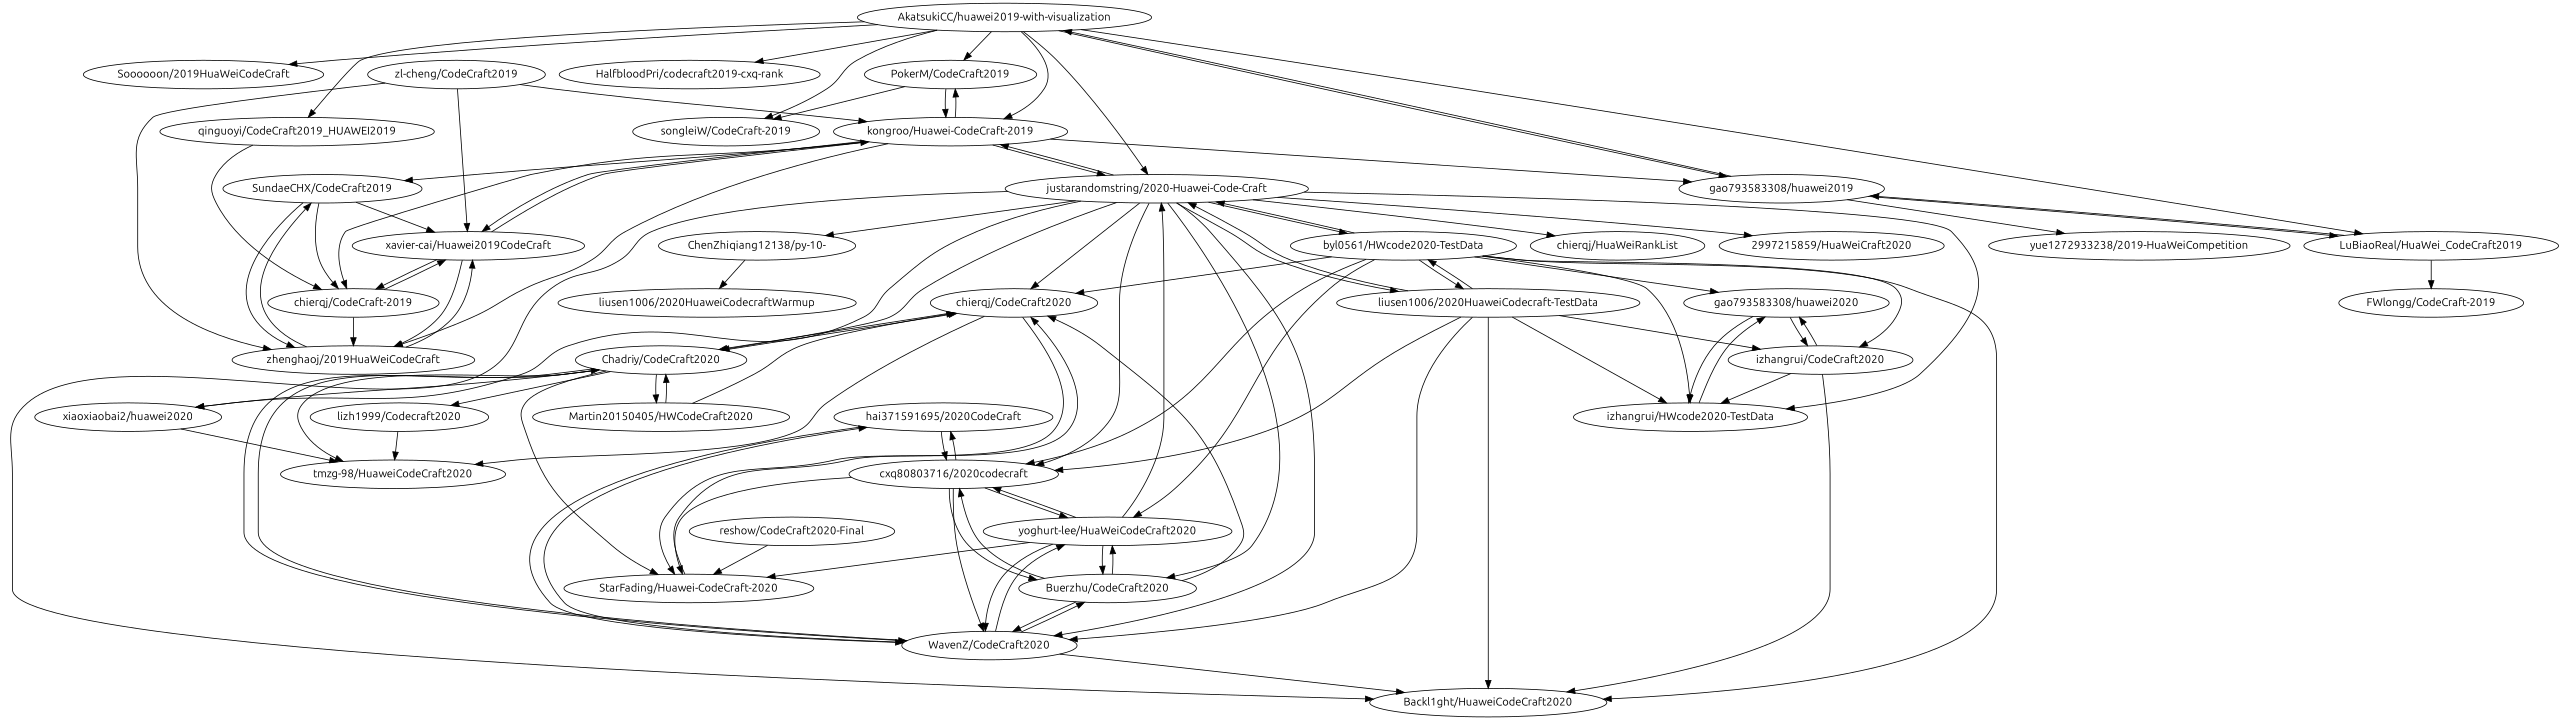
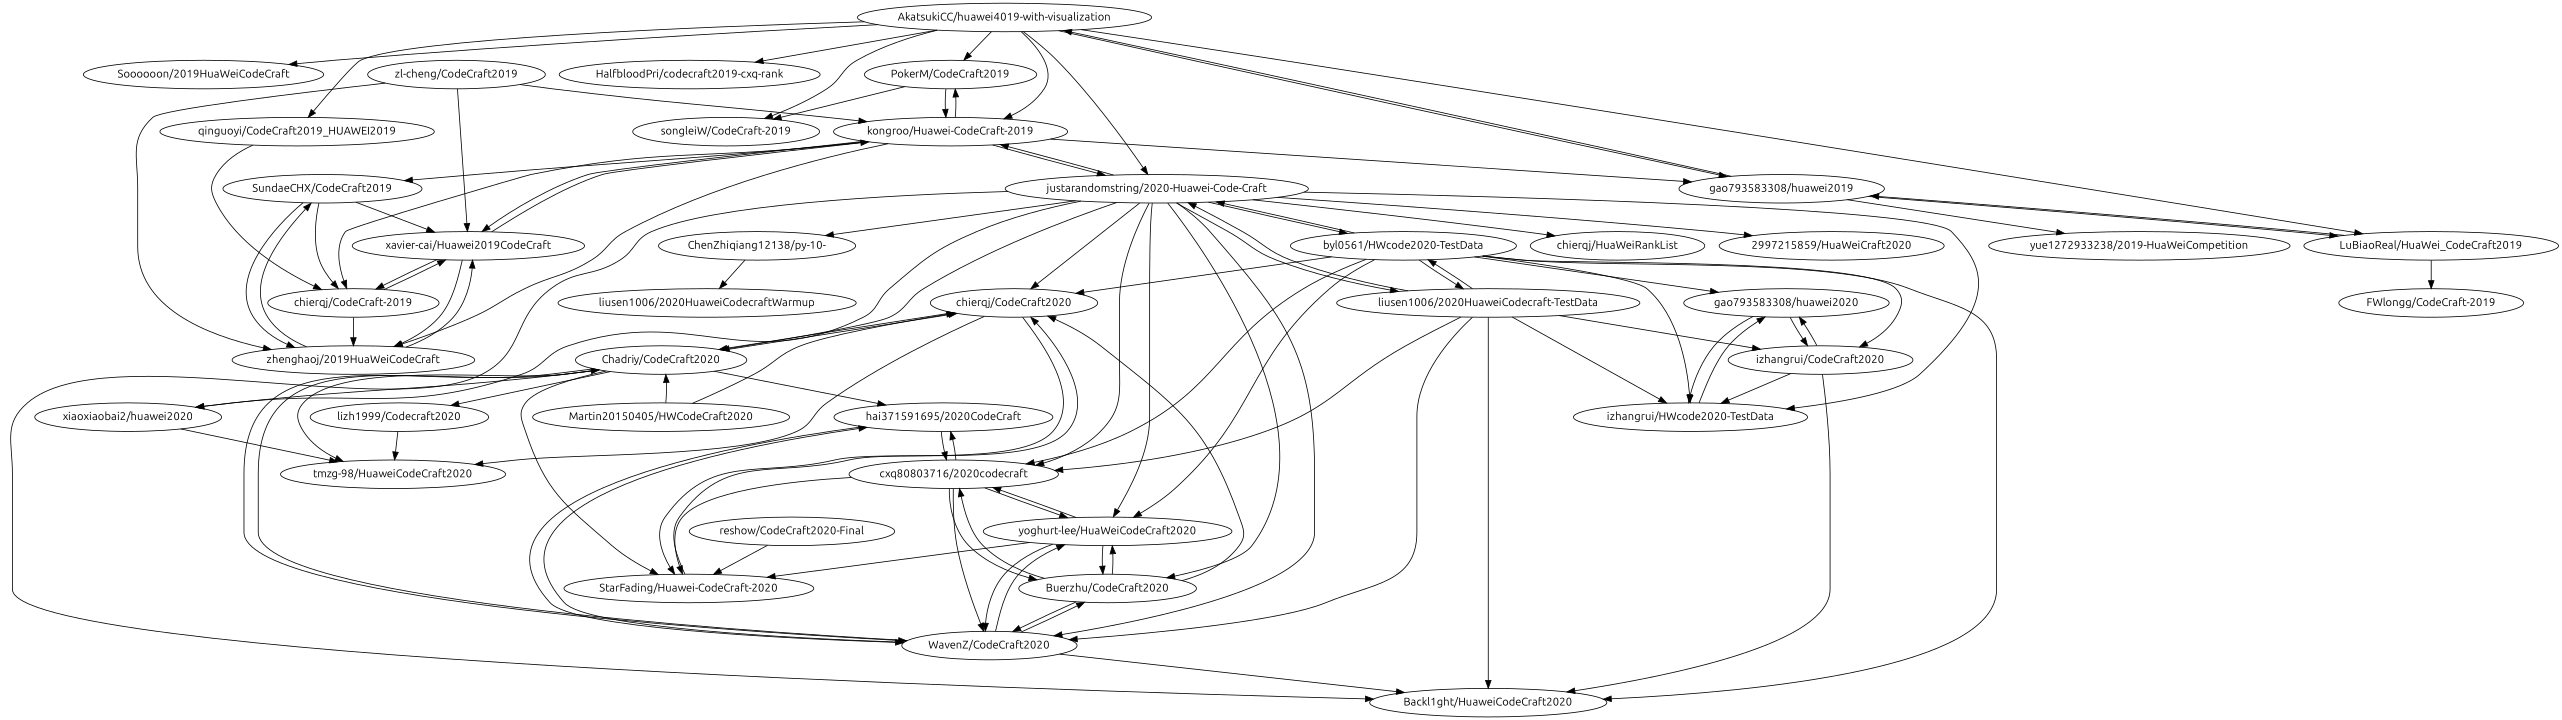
(1004, 17) -> (1004, 17)
(1164, 369) -> (1150, 360)
(656, 385) -> (796, 387)
